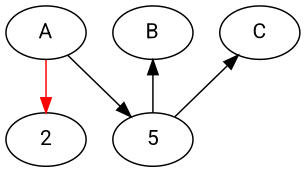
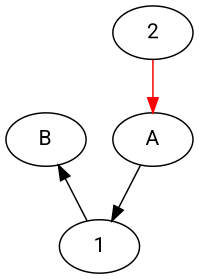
(260, 33) -> none
(46, 79) -> (153, 79)
(153, 140) -> (99, 246)
